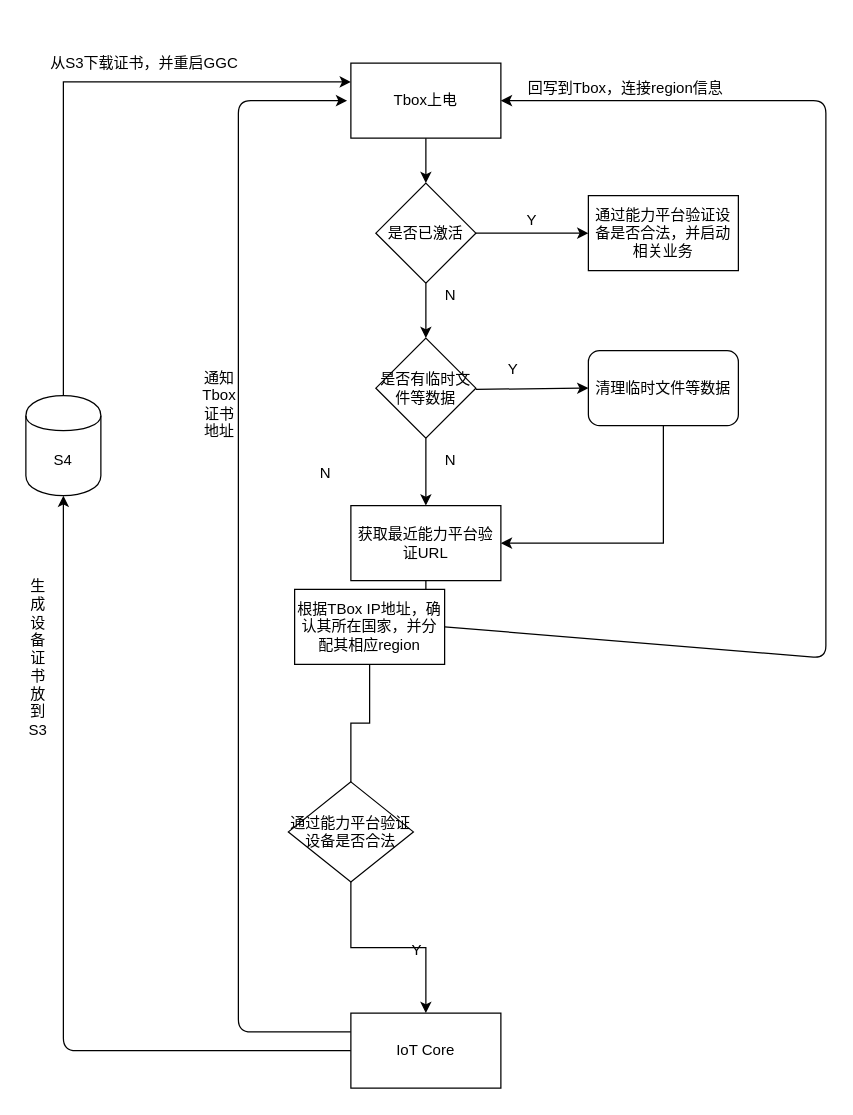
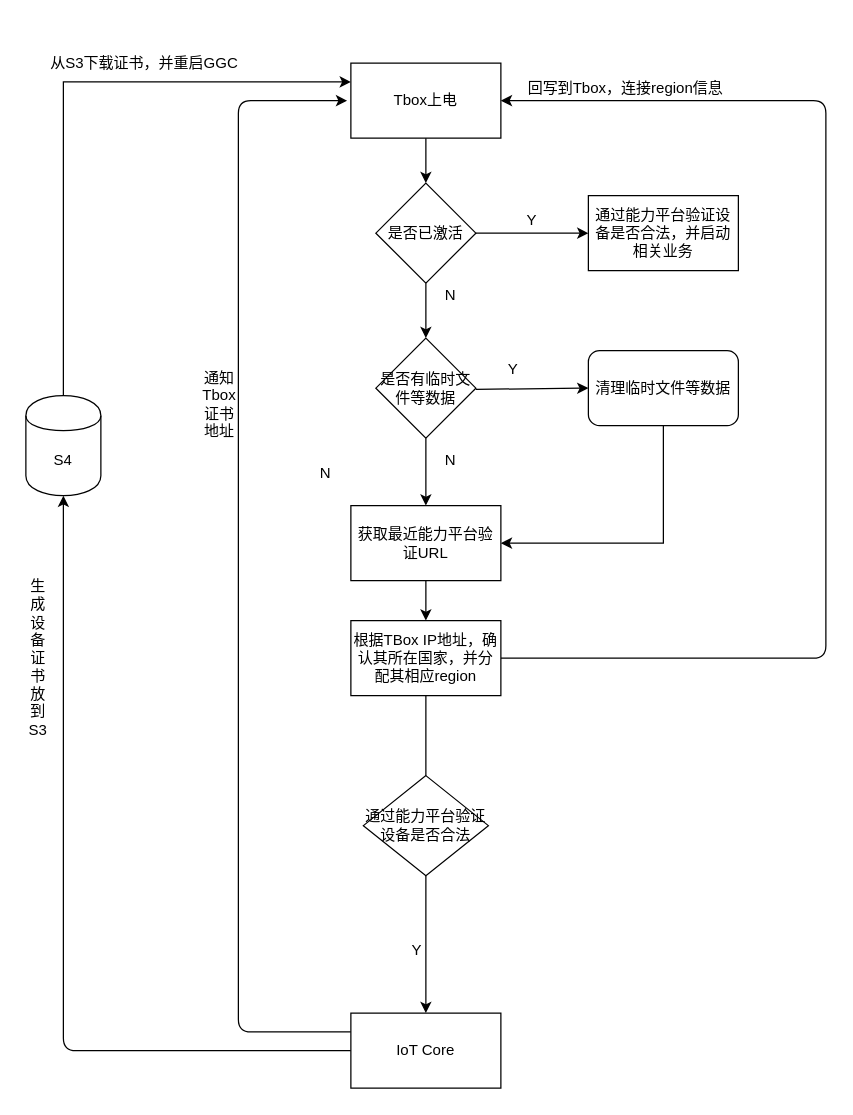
(369, 627) -> (426, 658)
(351, 832) -> (426, 826)
